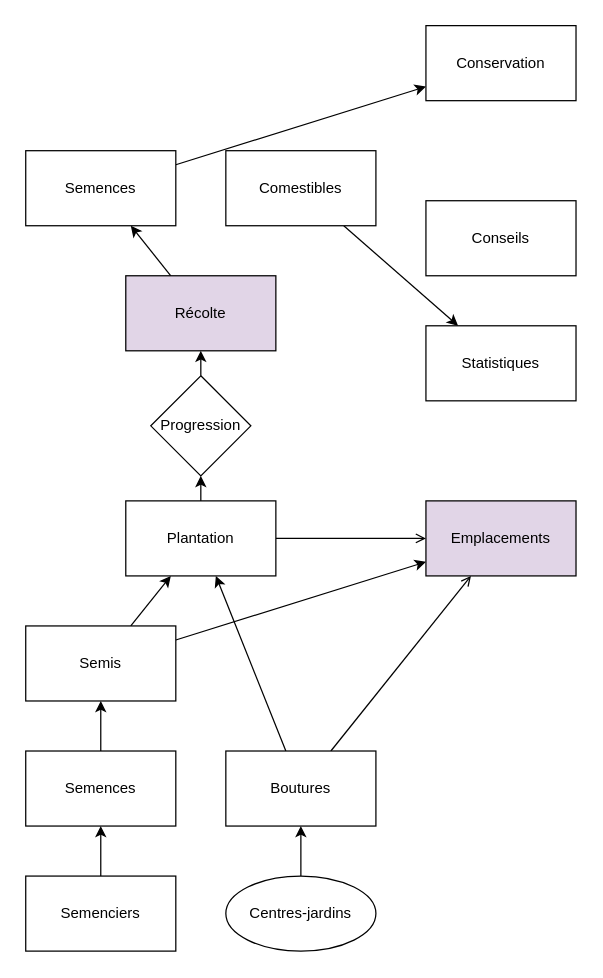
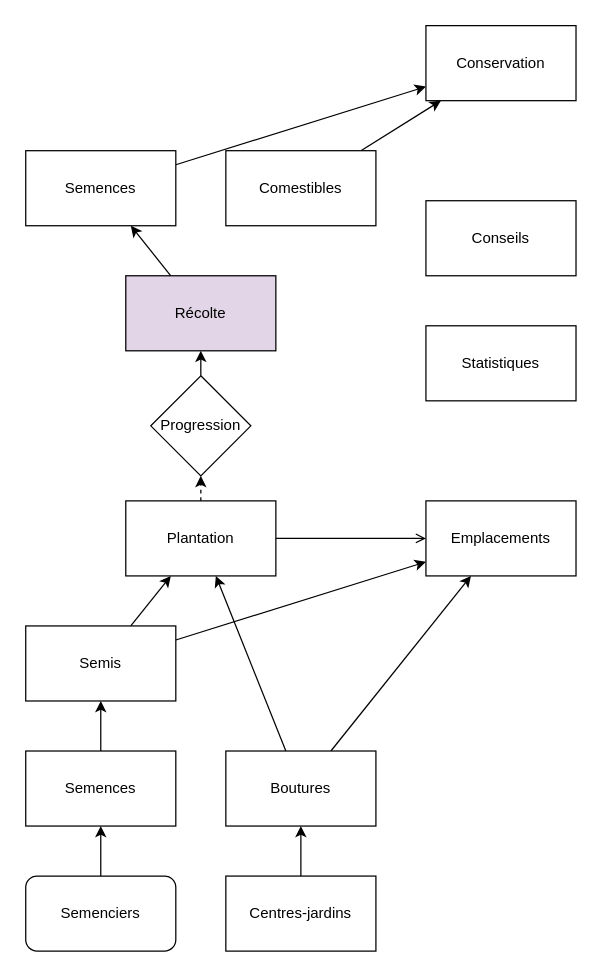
(397, 273) -> (397, 128)
(201, 491) -> (201, 491)
(501, 538) -> (501, 538)
(466, 581) -> (464, 583)
(101, 913) -> (101, 913)
(301, 913) -> (301, 913)
